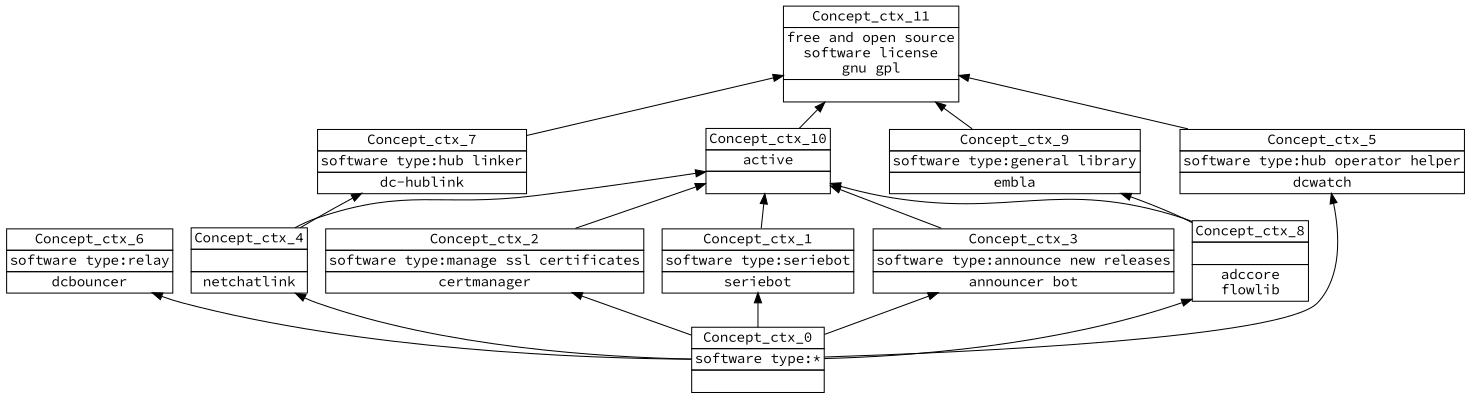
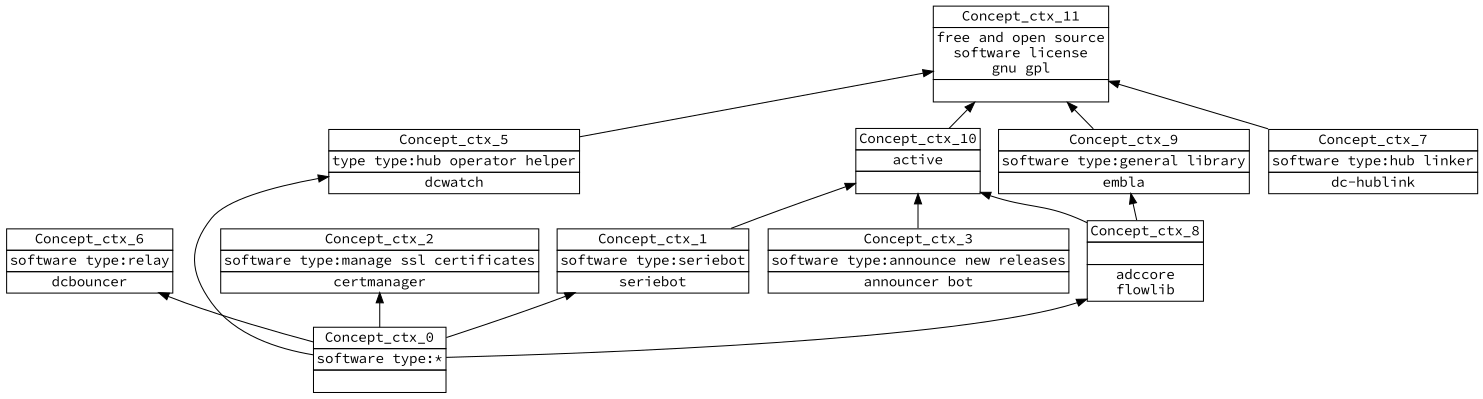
(1322, 161) -> (454, 161)
(636, 208) -> none
(249, 260) -> none
(877, 315) -> none
